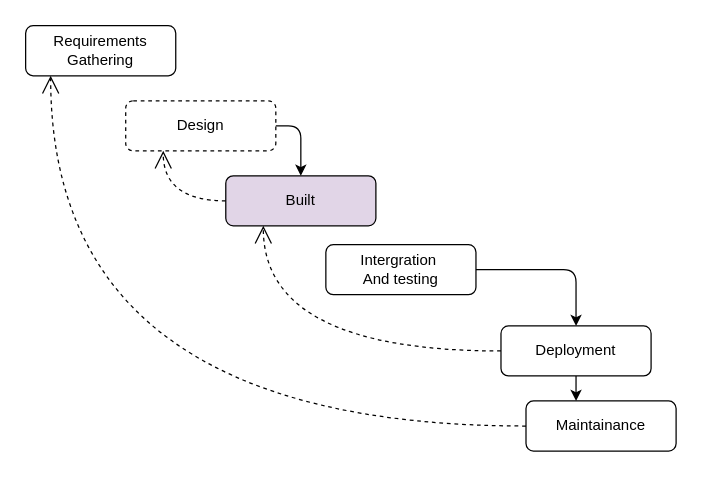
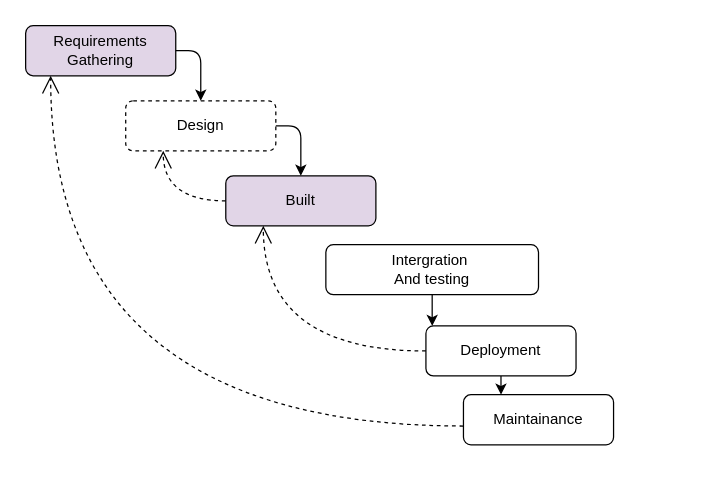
(101, 51) -> (101, 51)
none -> (201, 64)
(401, 269) -> (432, 269)
(576, 351) -> (501, 351)
(601, 426) -> (538, 419)
